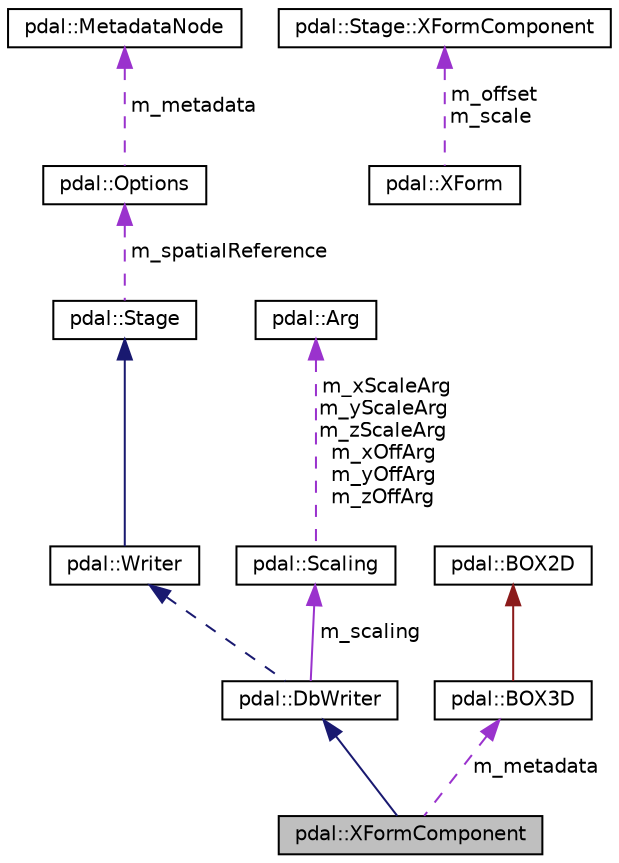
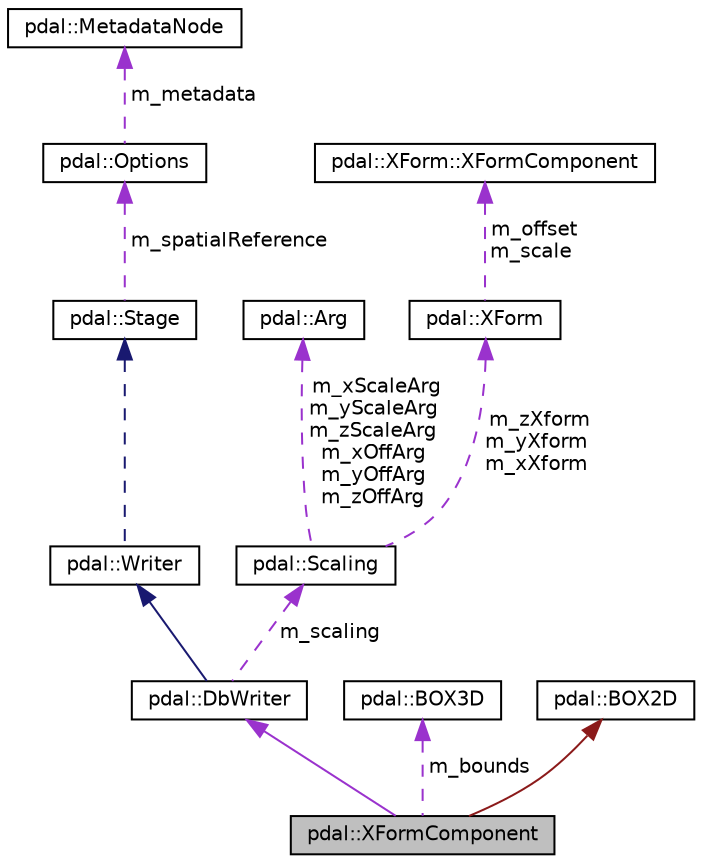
(445, 28) -> (485, 163)
(125, 453) -> (125, 453)
none -> (464, 470)
(226, 639) -> (178, 641)
(312, 643) -> (261, 641)
(513, 643) -> (533, 783)
(533, 768) -> (477, 768)
(367, 776) -> (330, 773)
